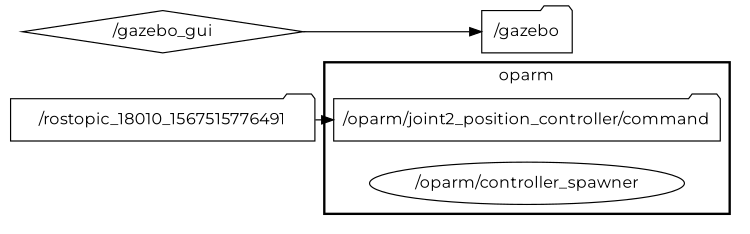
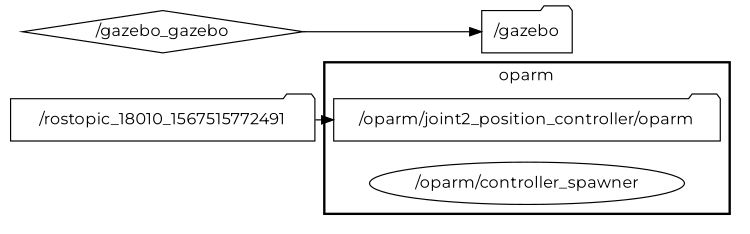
(163, 32) -> (163, 32)
(163, 120) -> (163, 120)
(527, 120) -> (527, 120)
